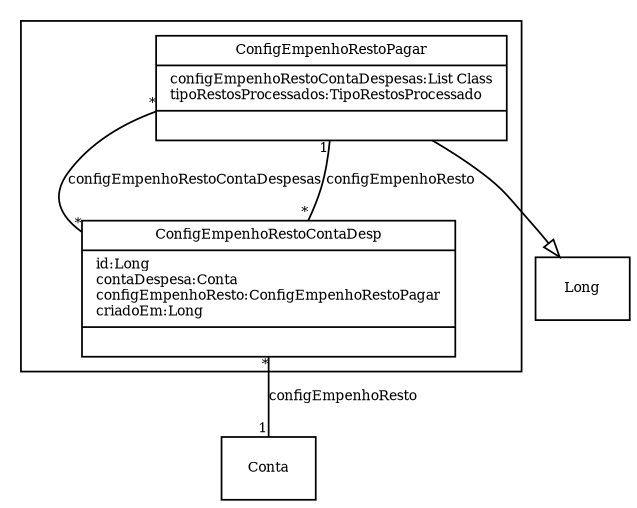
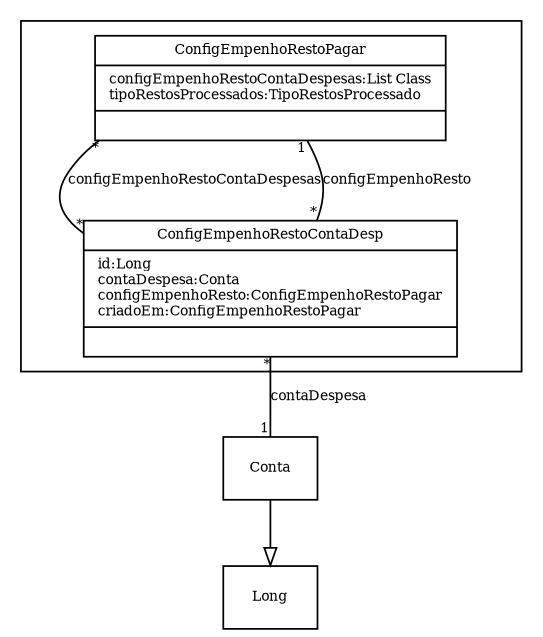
(496, 185) -> (270, 524)
(150, 311) -> (229, 311)
(343, 397) -> (318, 397)
